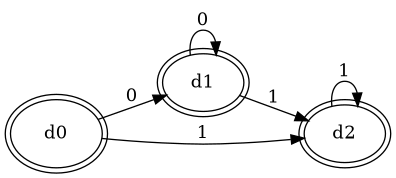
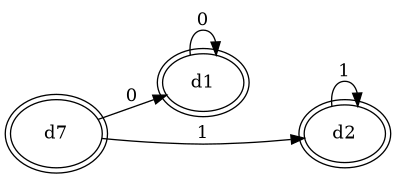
(268, 106) -> none
(56, 134) -> (56, 134)
